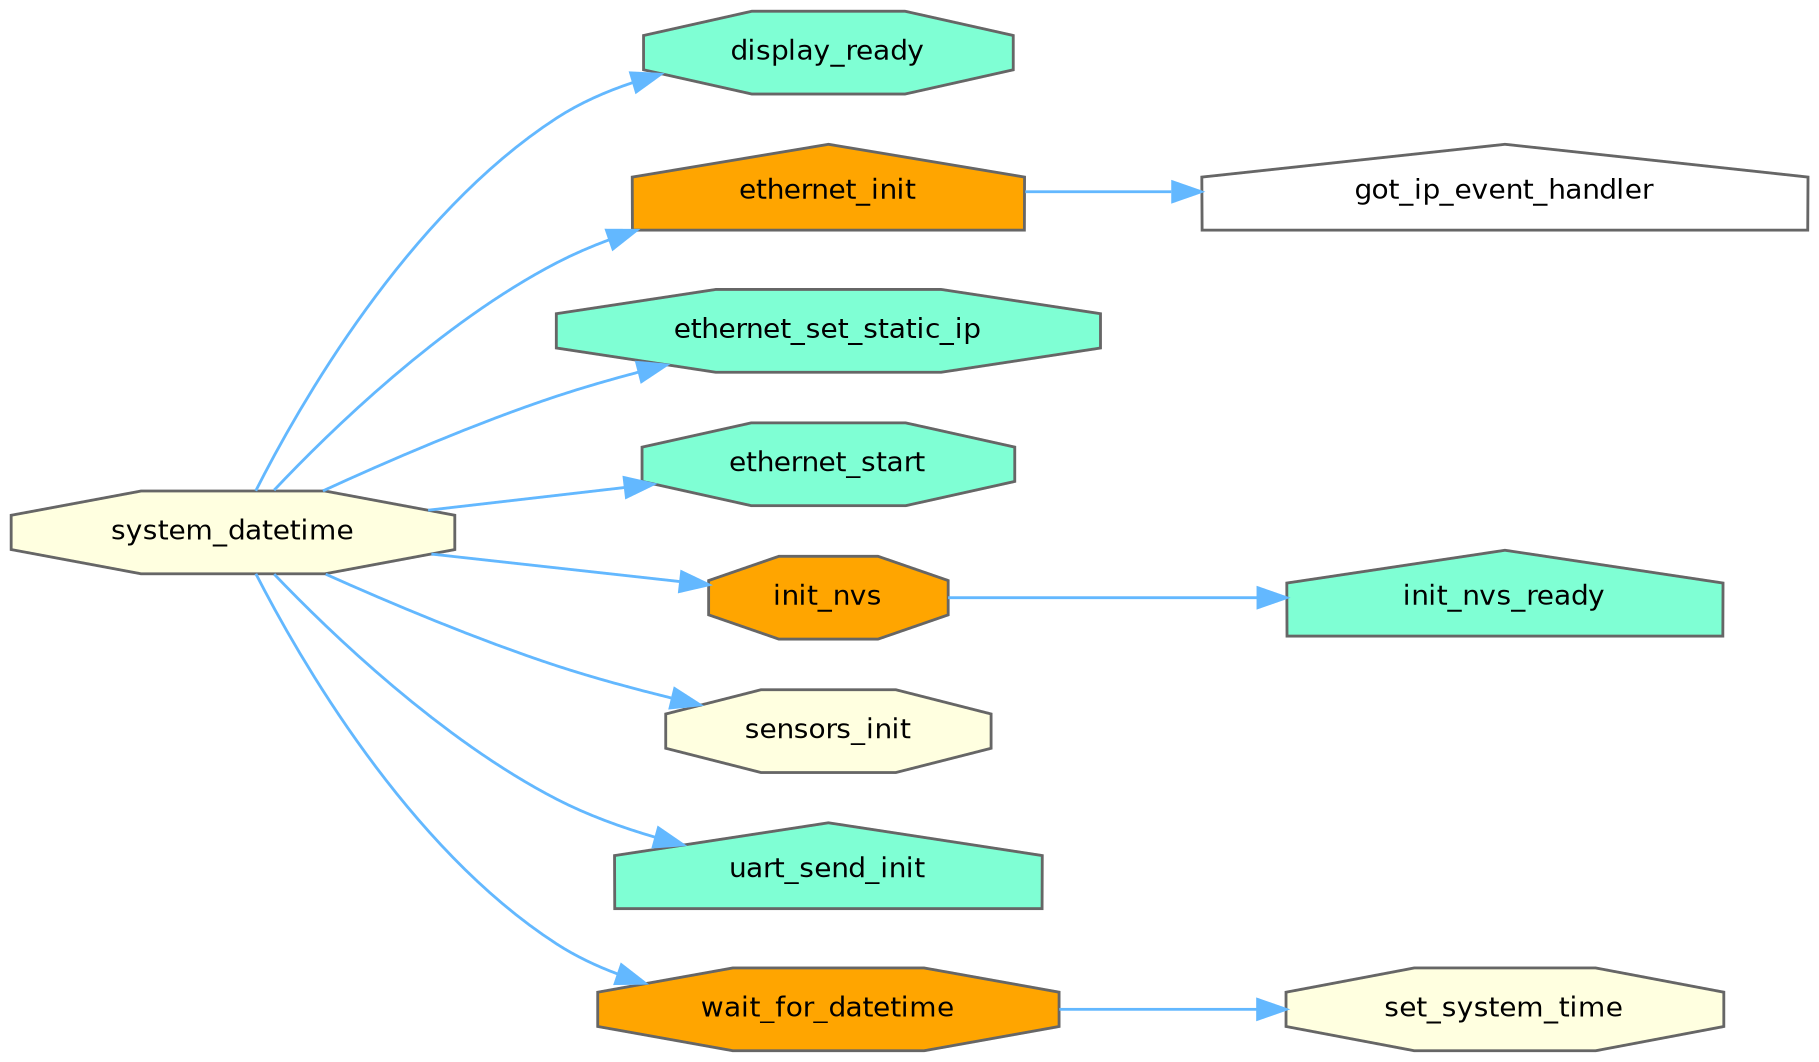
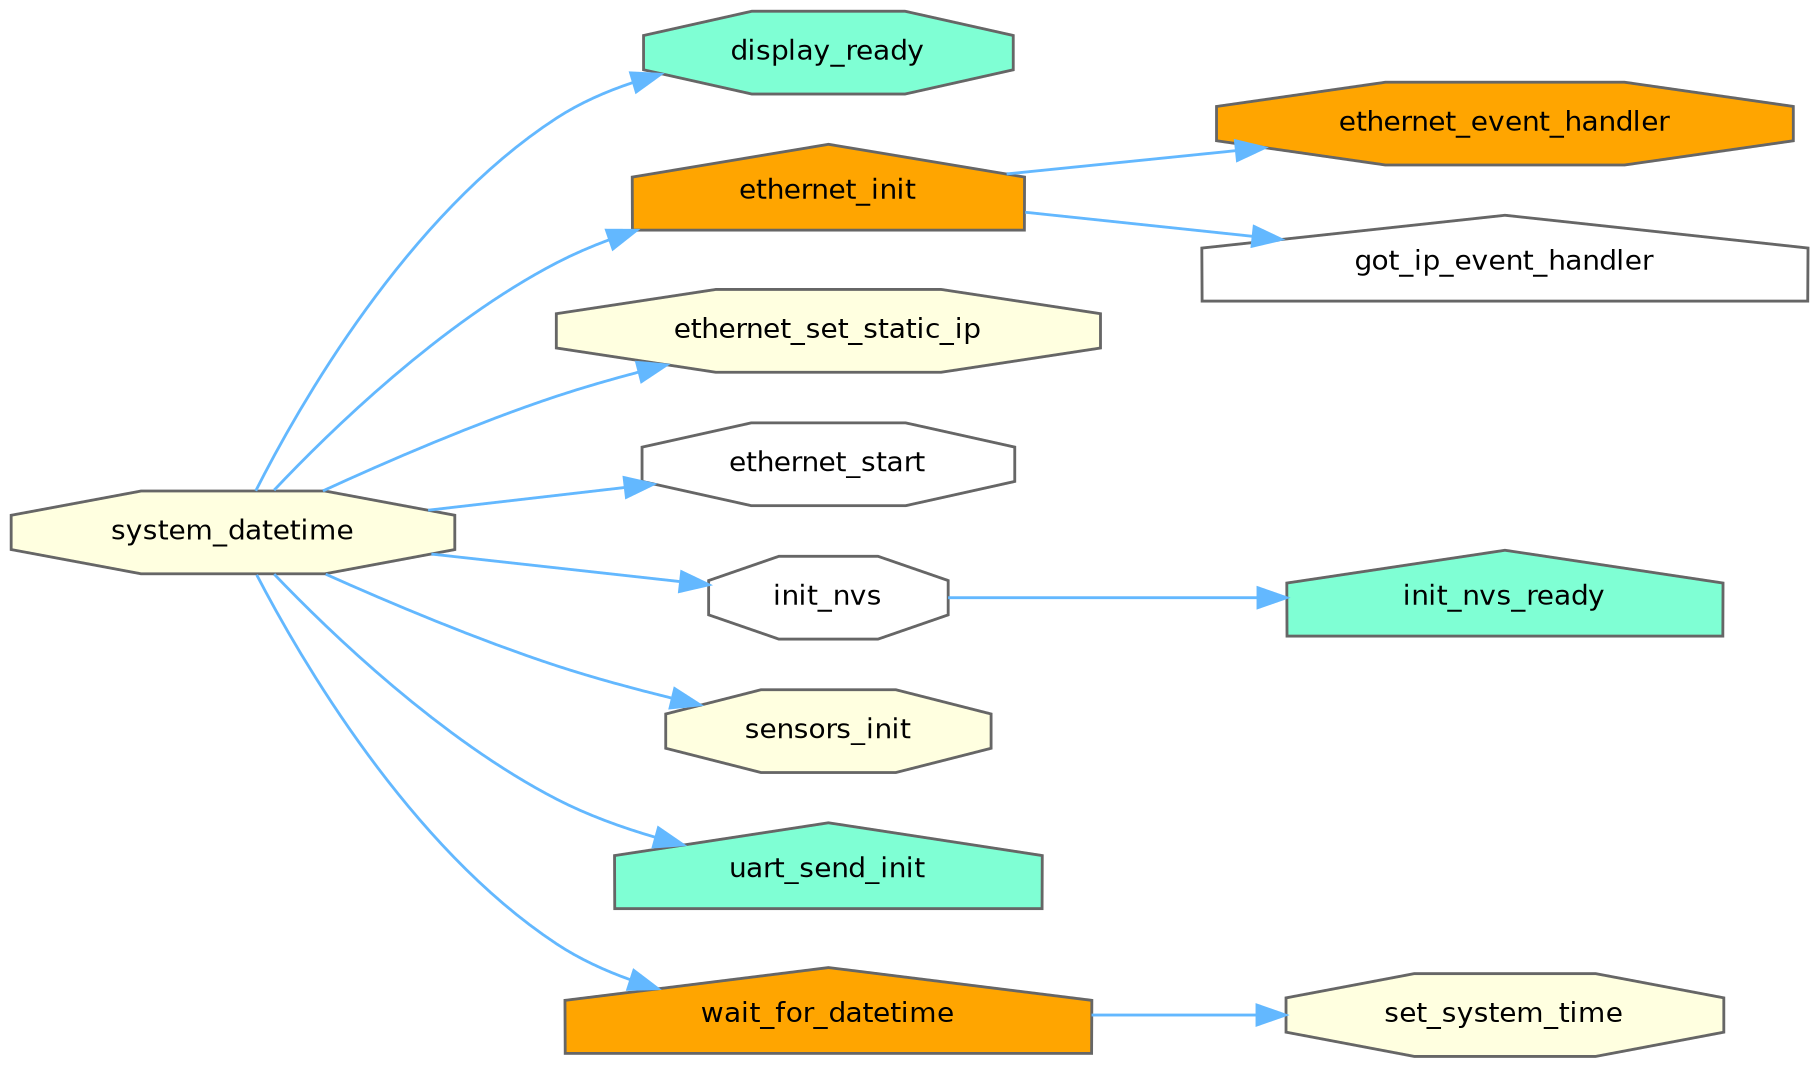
none -> (1505, 124)
(828, 331) -> (828, 331)
(828, 464) -> (828, 464)
(828, 598) -> (828, 598)
(828, 1009) -> (828, 1015)
